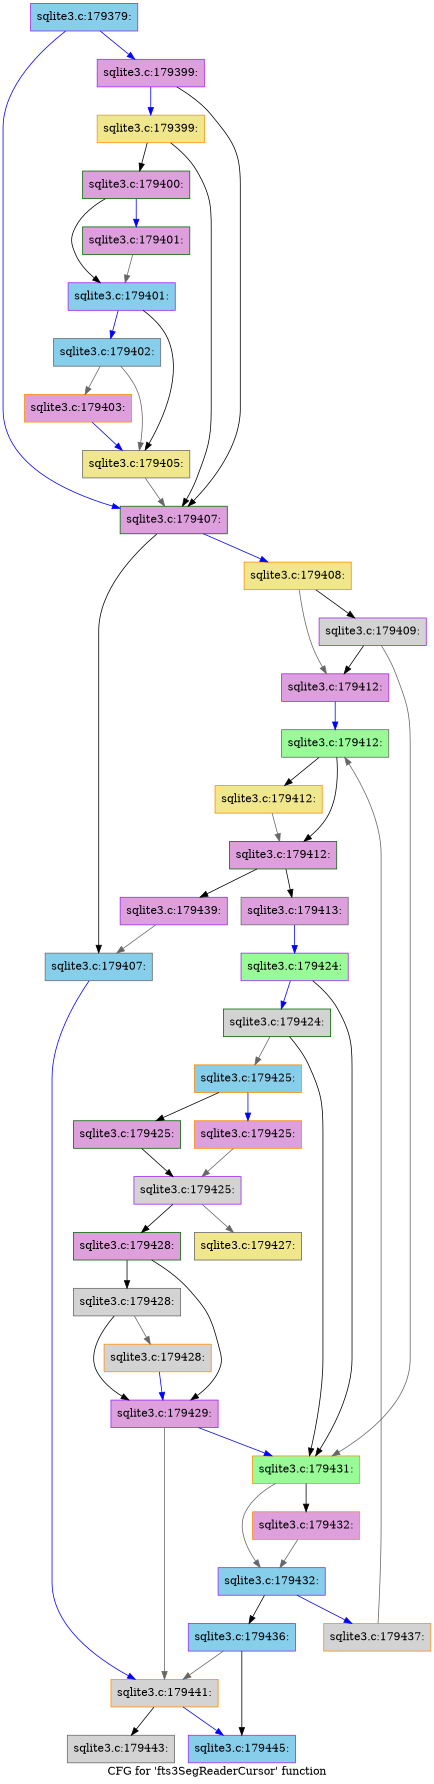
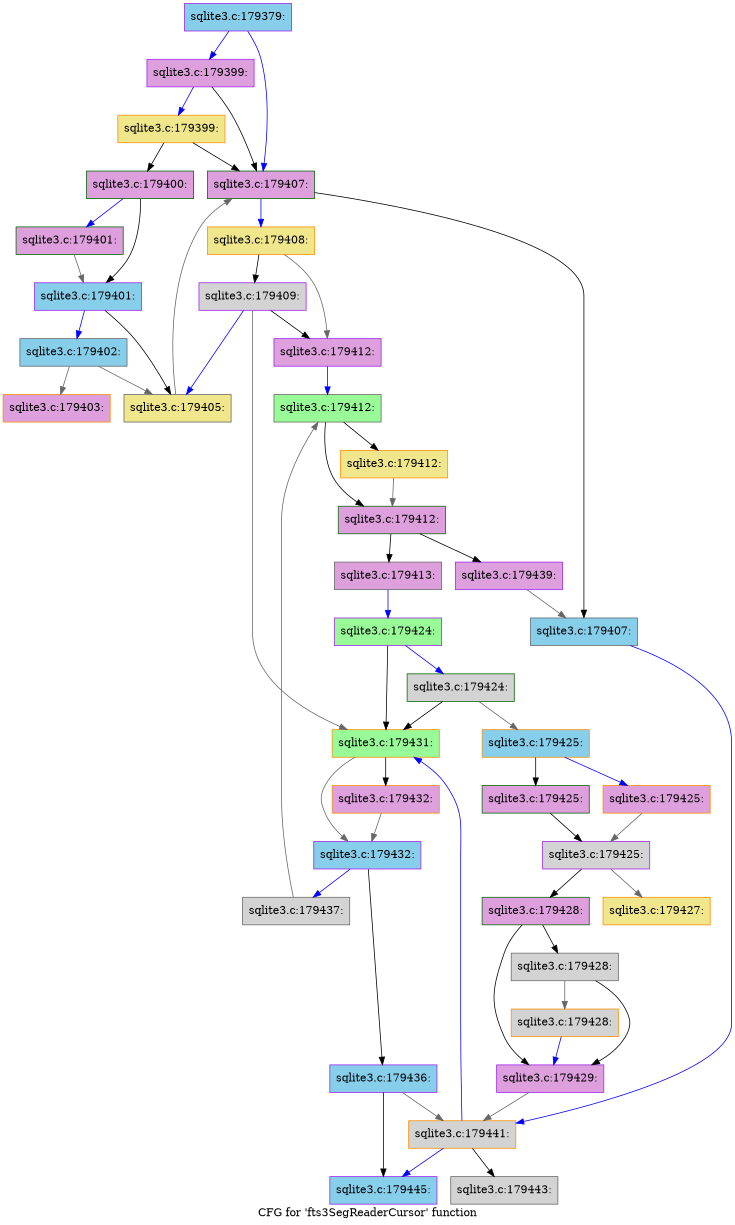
(104, 434) -> (217, 349)
(248, 1246) -> (657, 911)
(232, 1440) -> (461, 934)
(377, 1637) -> (296, 911)
